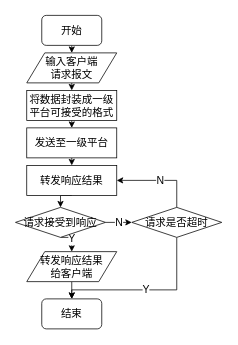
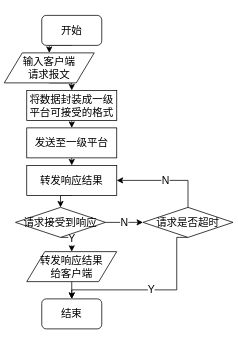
(72, 68) -> (49, 68)
(177, 222) -> (188, 222)
